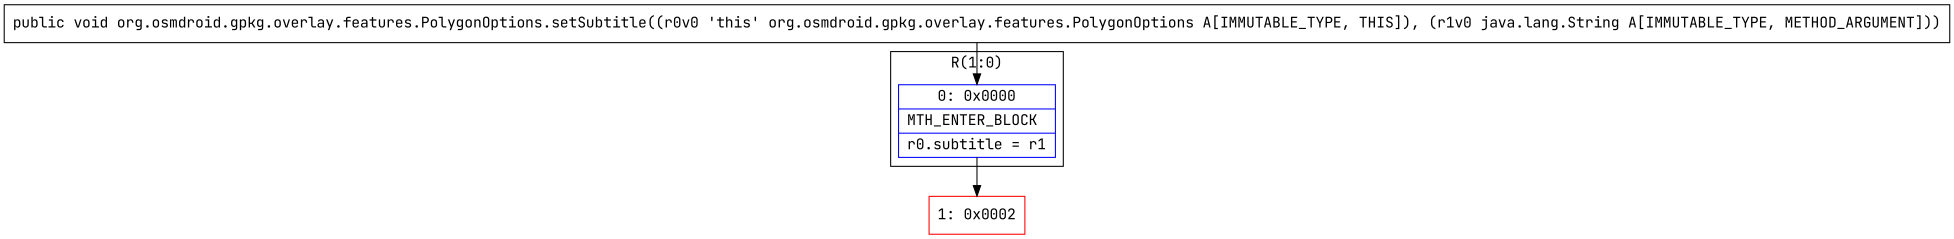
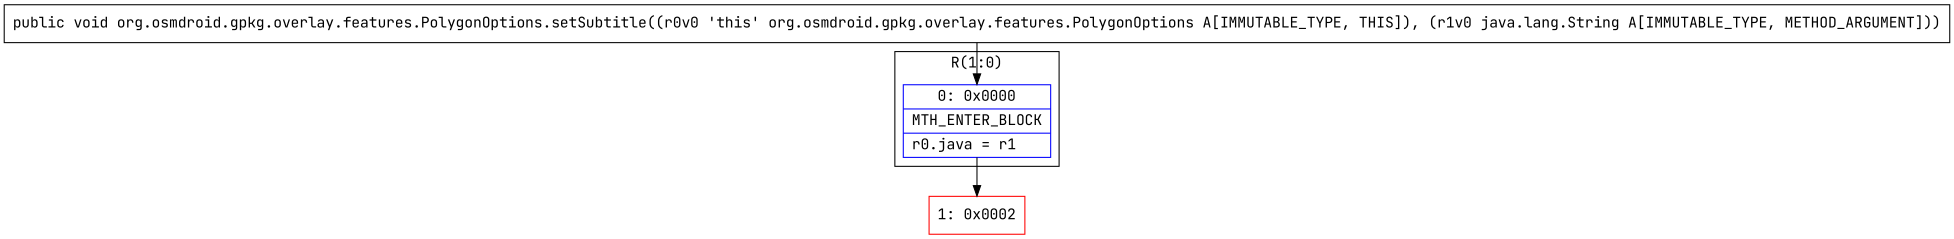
(977, 145) -> (964, 145)
